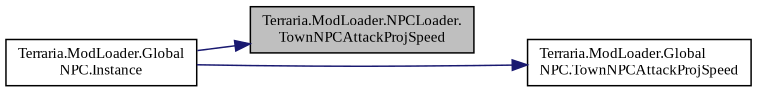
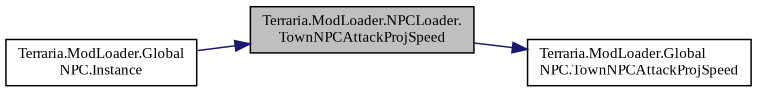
(354, 66) -> (493, 45)
